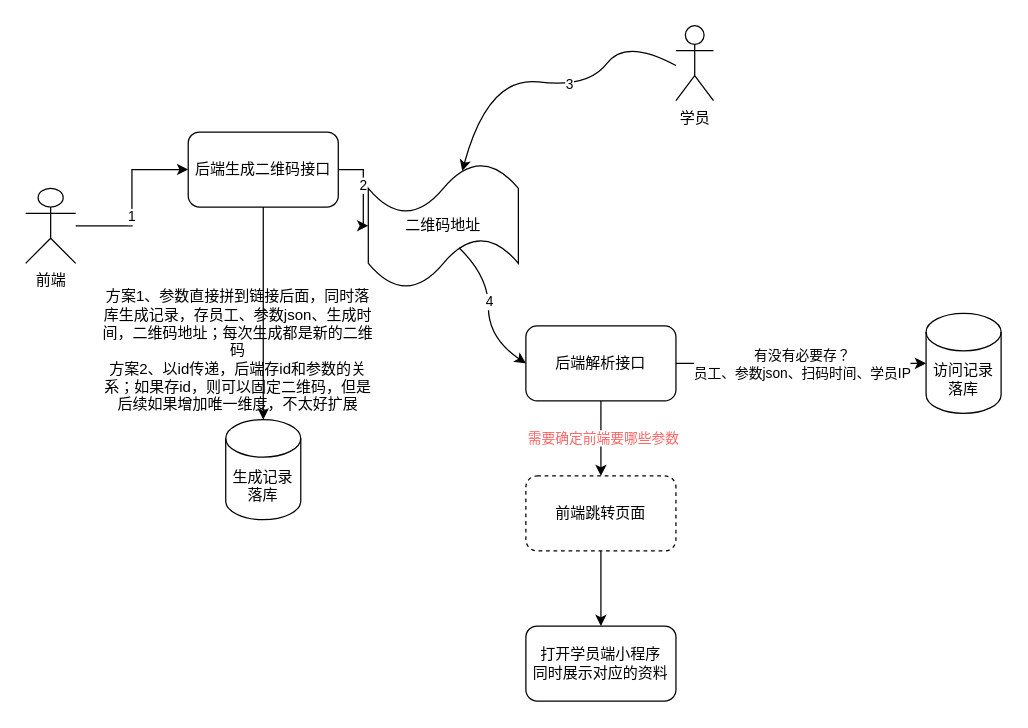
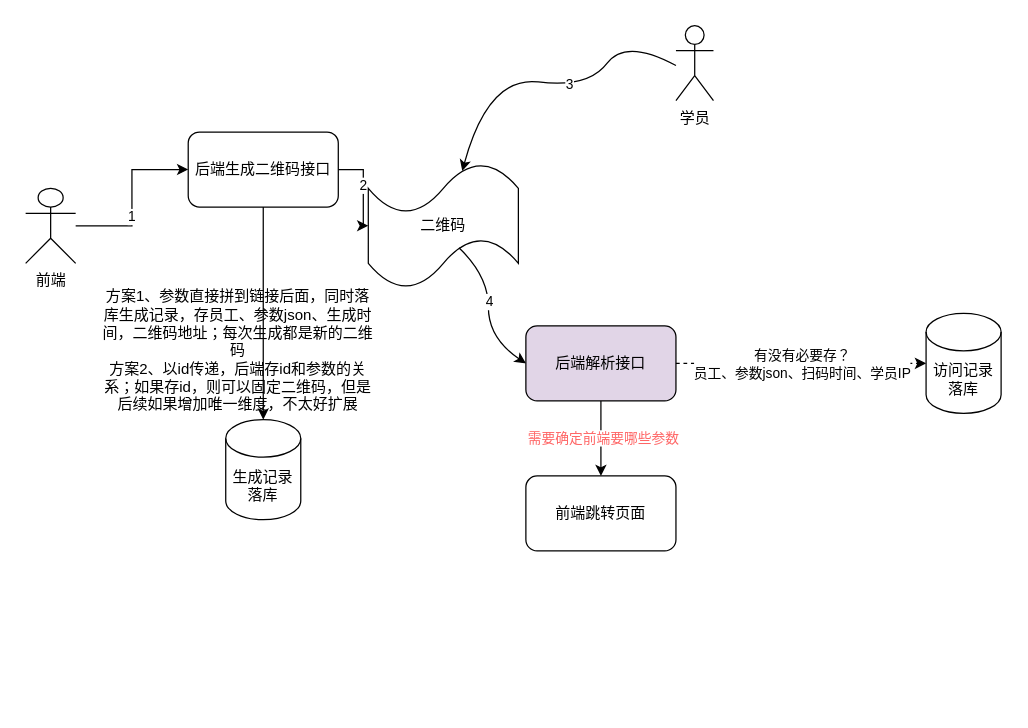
(443, 226) -> (443, 226)
(601, 363) -> (601, 363)
(685, 363) -> (685, 363)
(601, 513) -> (601, 513)
(601, 584) -> none
(601, 663) -> none
